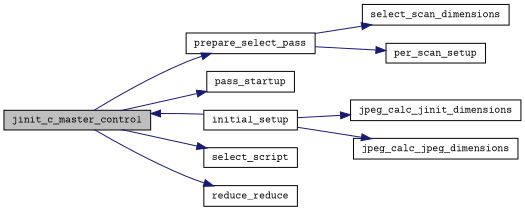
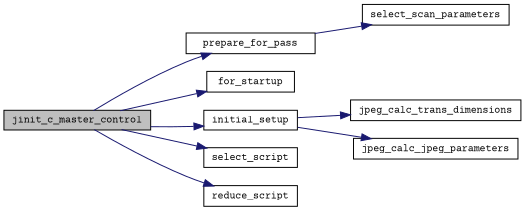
(436, 15) -> (436, 15)
(251, 43) -> (251, 43)
(436, 53) -> none
(251, 82) -> (251, 82)
(436, 110) -> (436, 110)
(182, 114) -> (172, 127)
(436, 149) -> (436, 149)
(251, 196) -> (251, 196)
